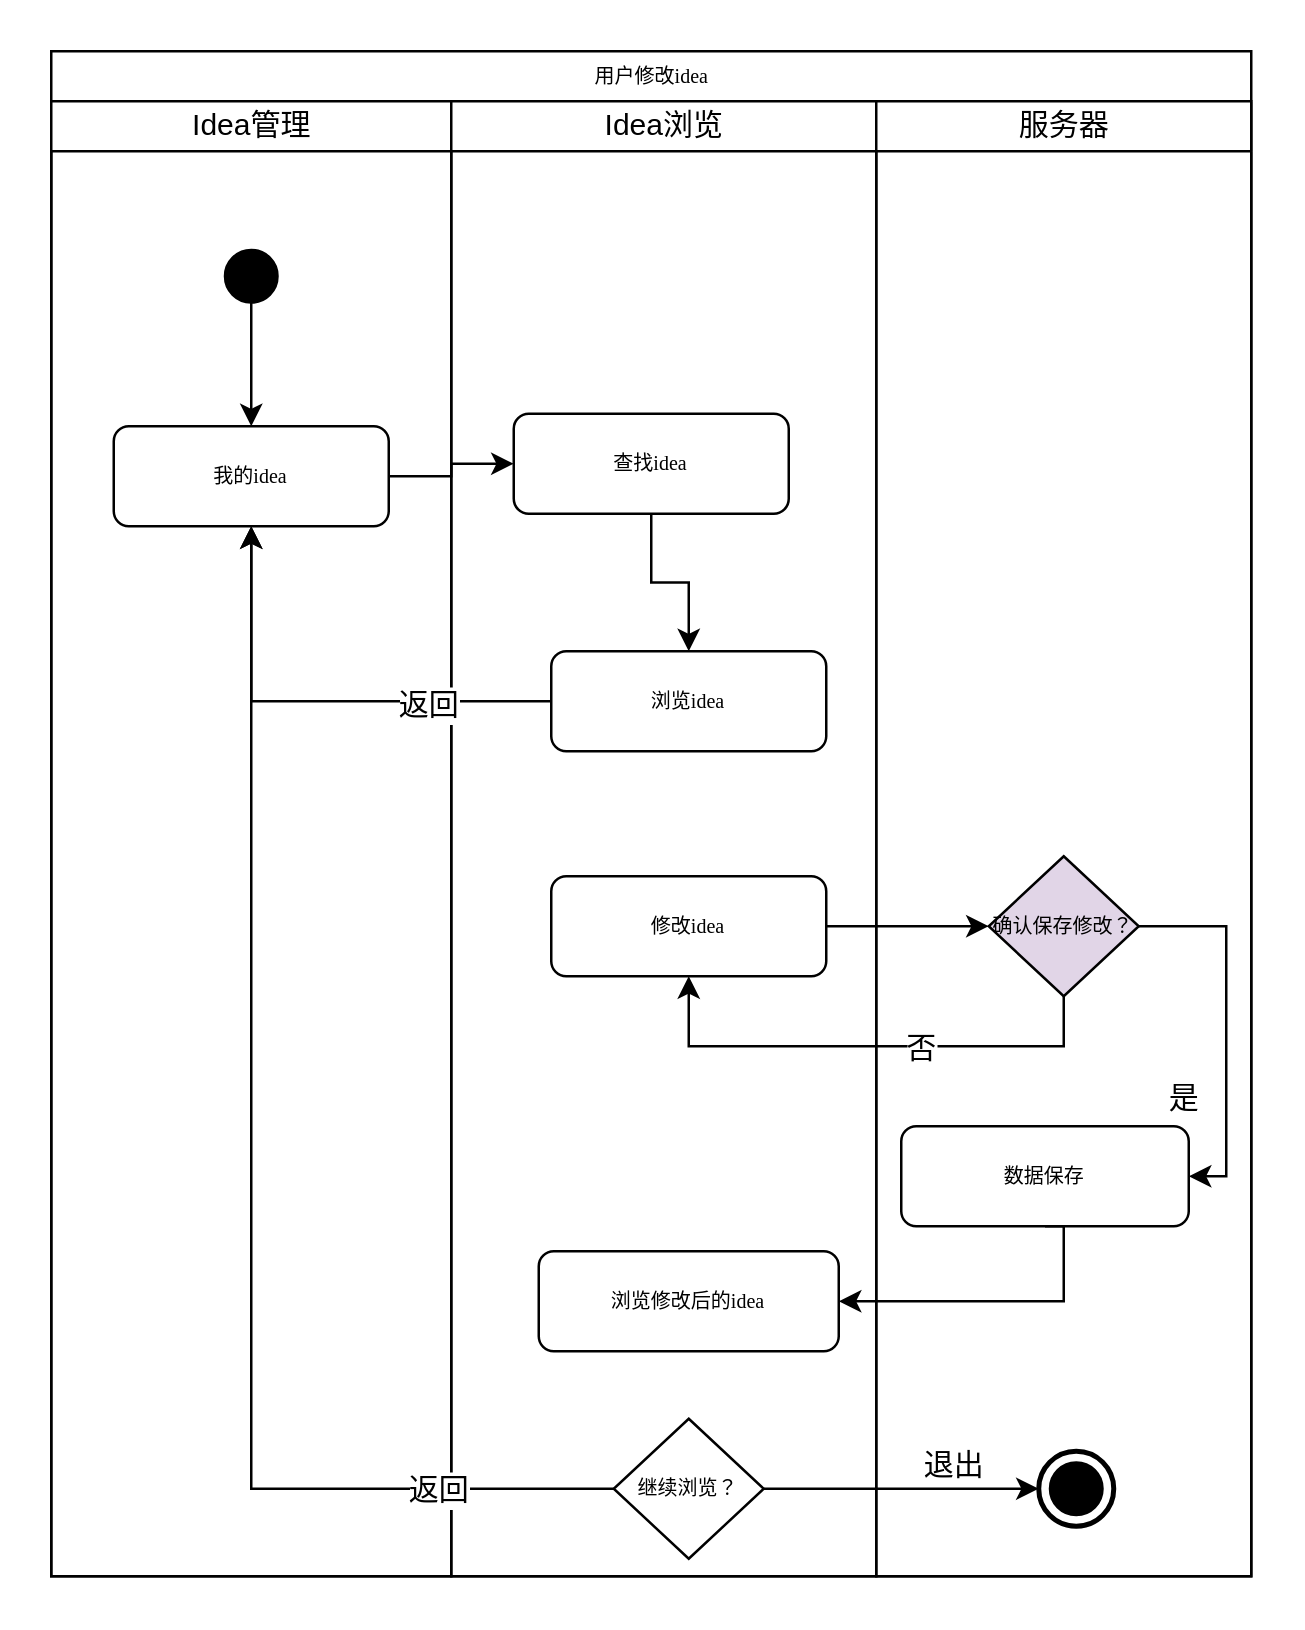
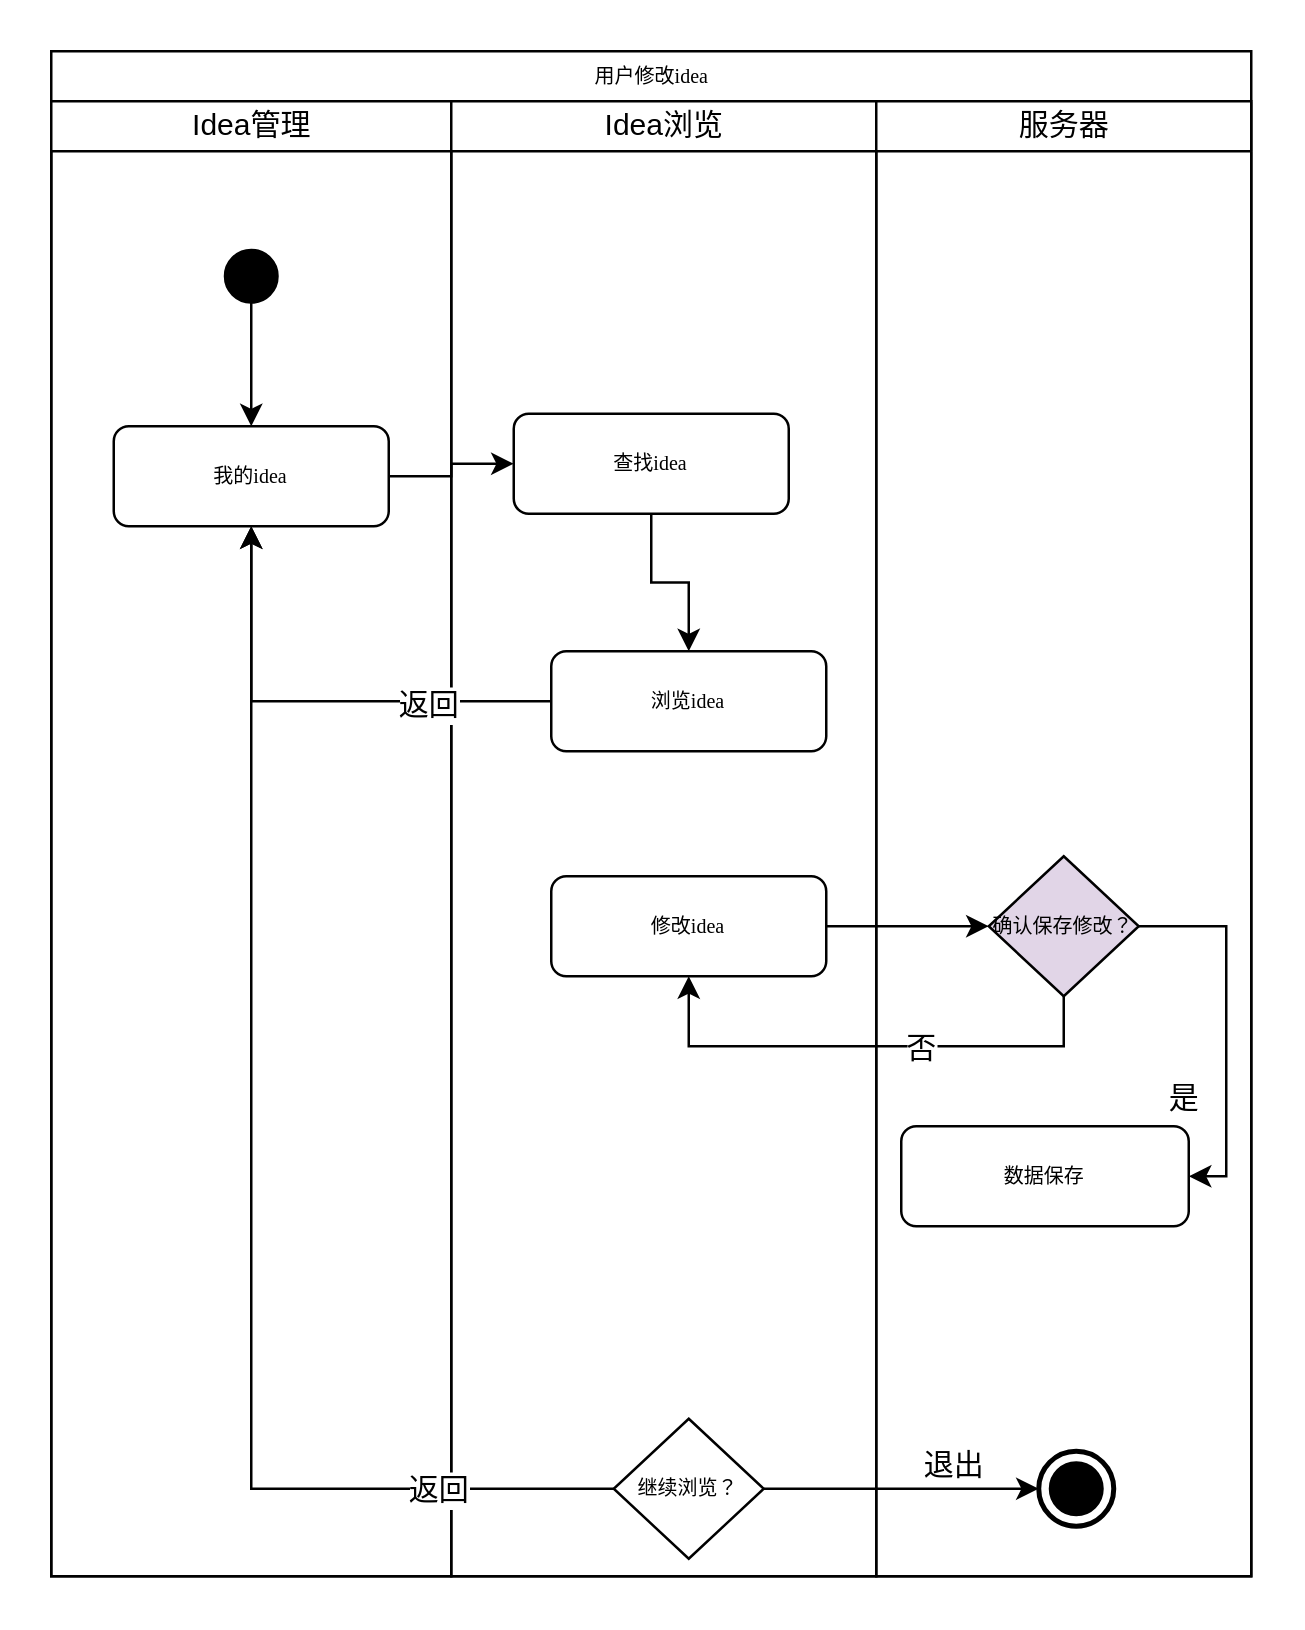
(689, 1301) -> none
(1012, 1301) -> none
